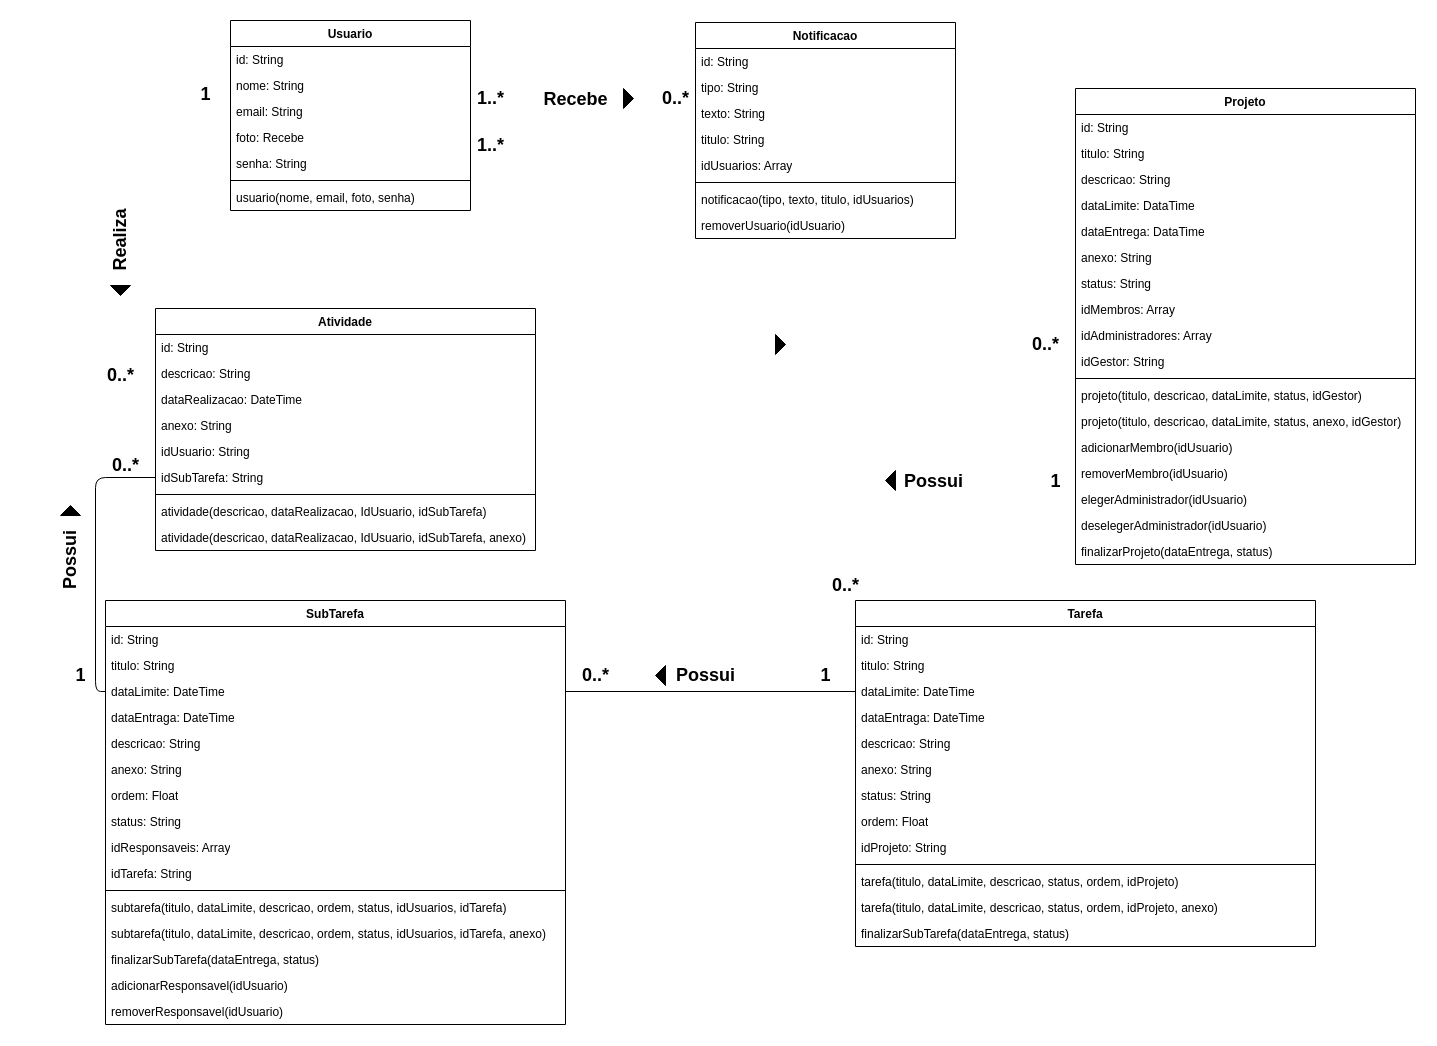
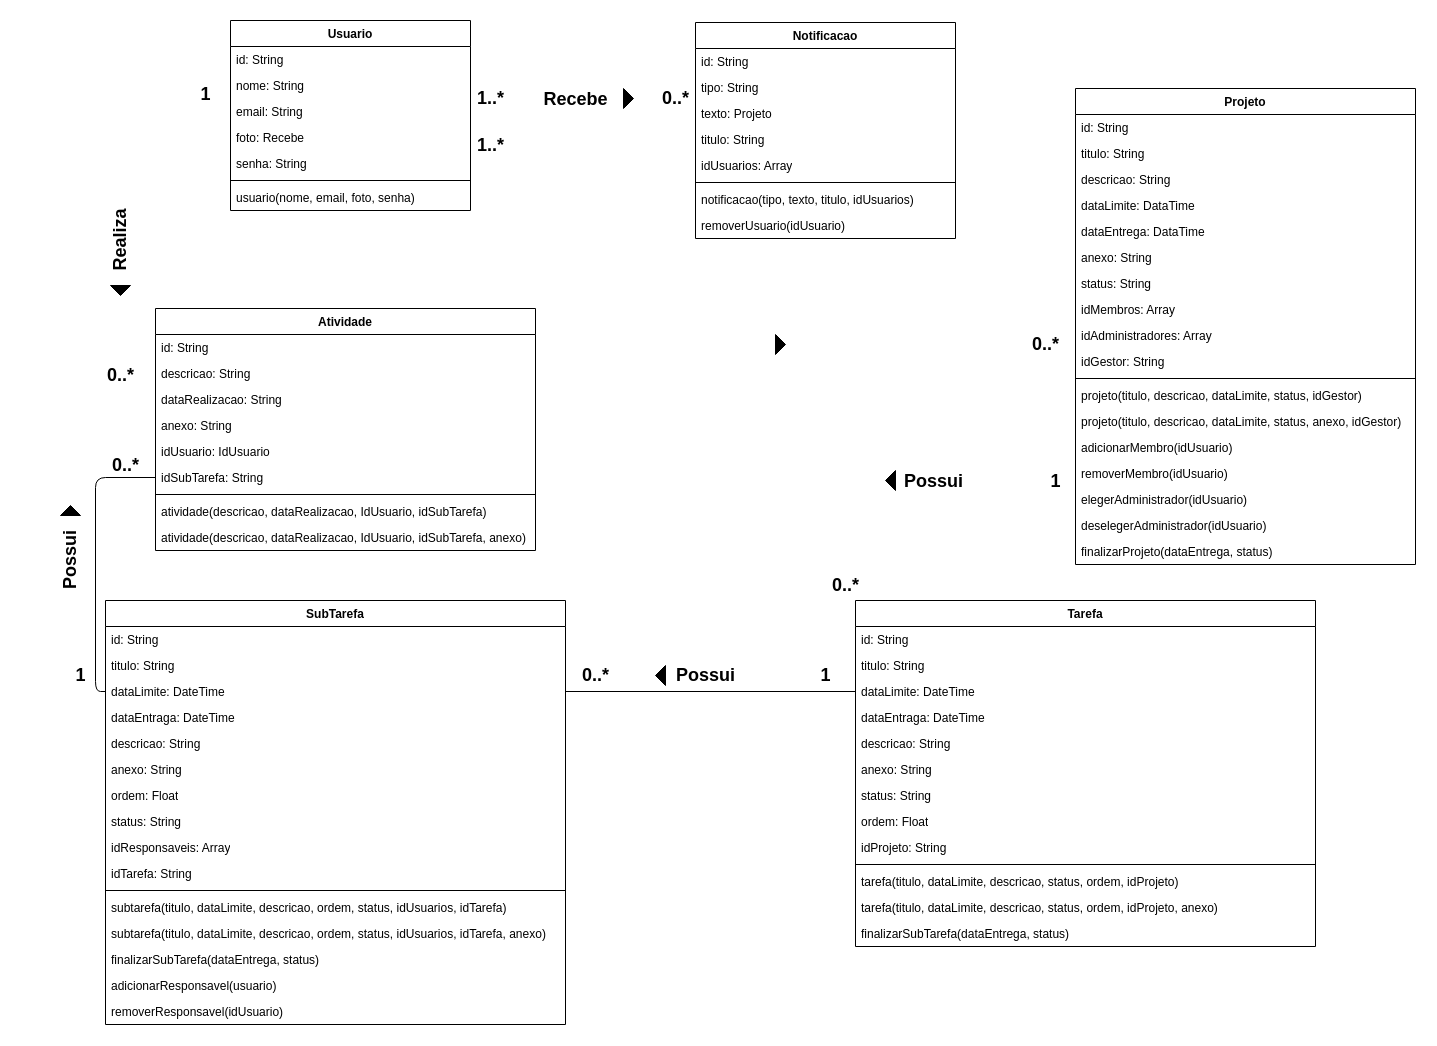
(741, 115) -> (745, 115)
(234, 401) -> (228, 401)
(211, 453) -> (221, 453)
(208, 987) -> (203, 987)
